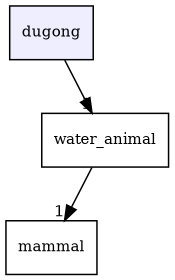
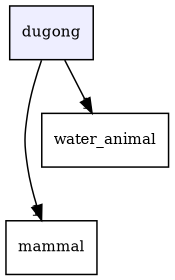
(82, 187) -> (25, 133)
